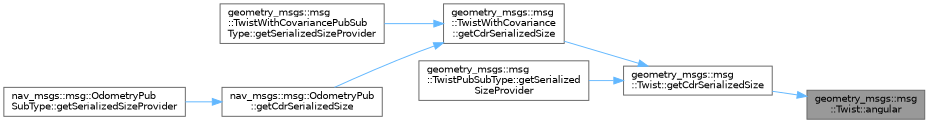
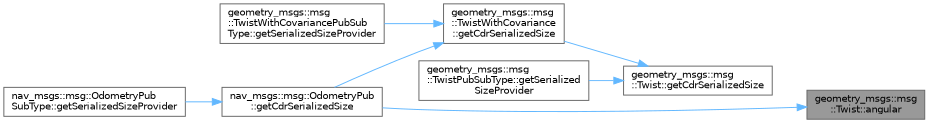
(785, 93) -> (590, 111)
